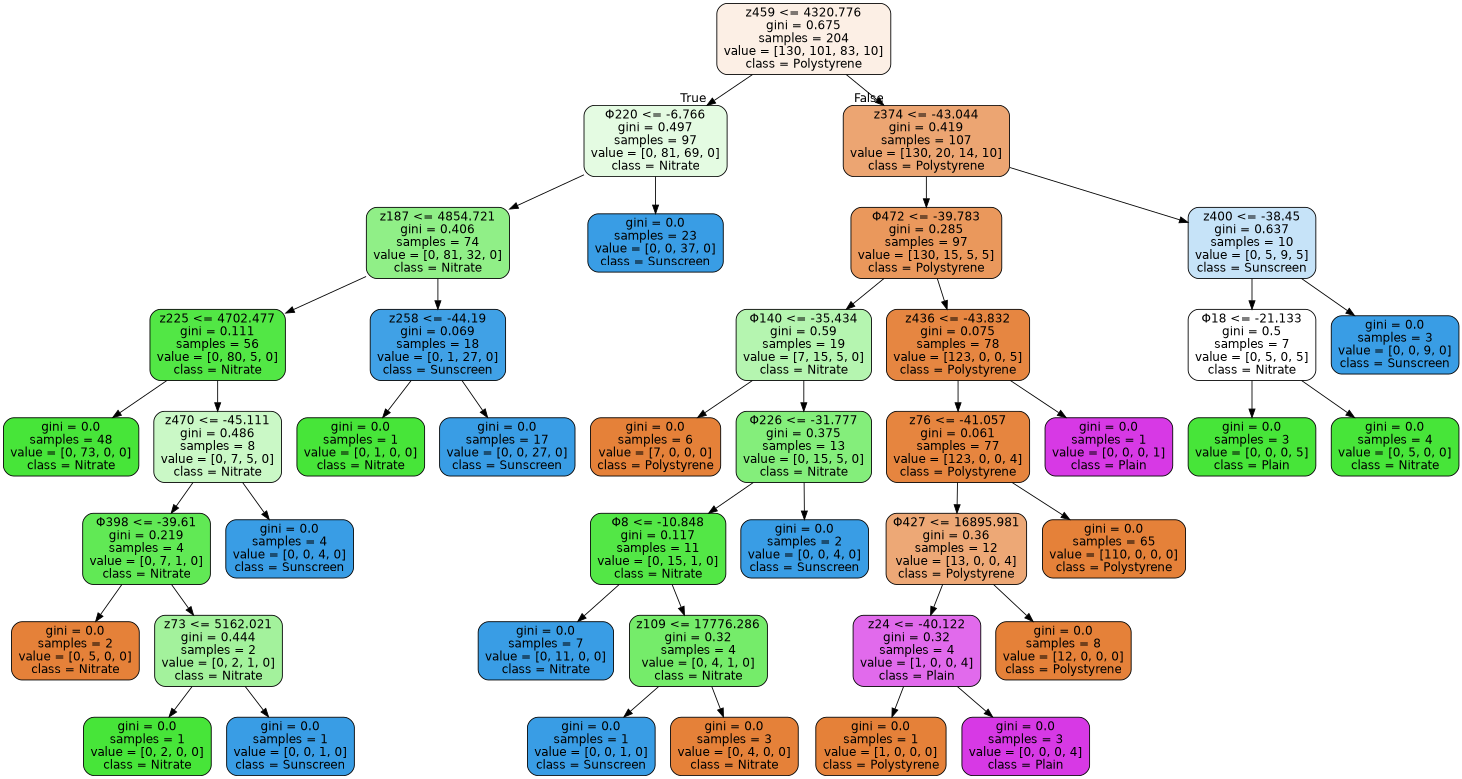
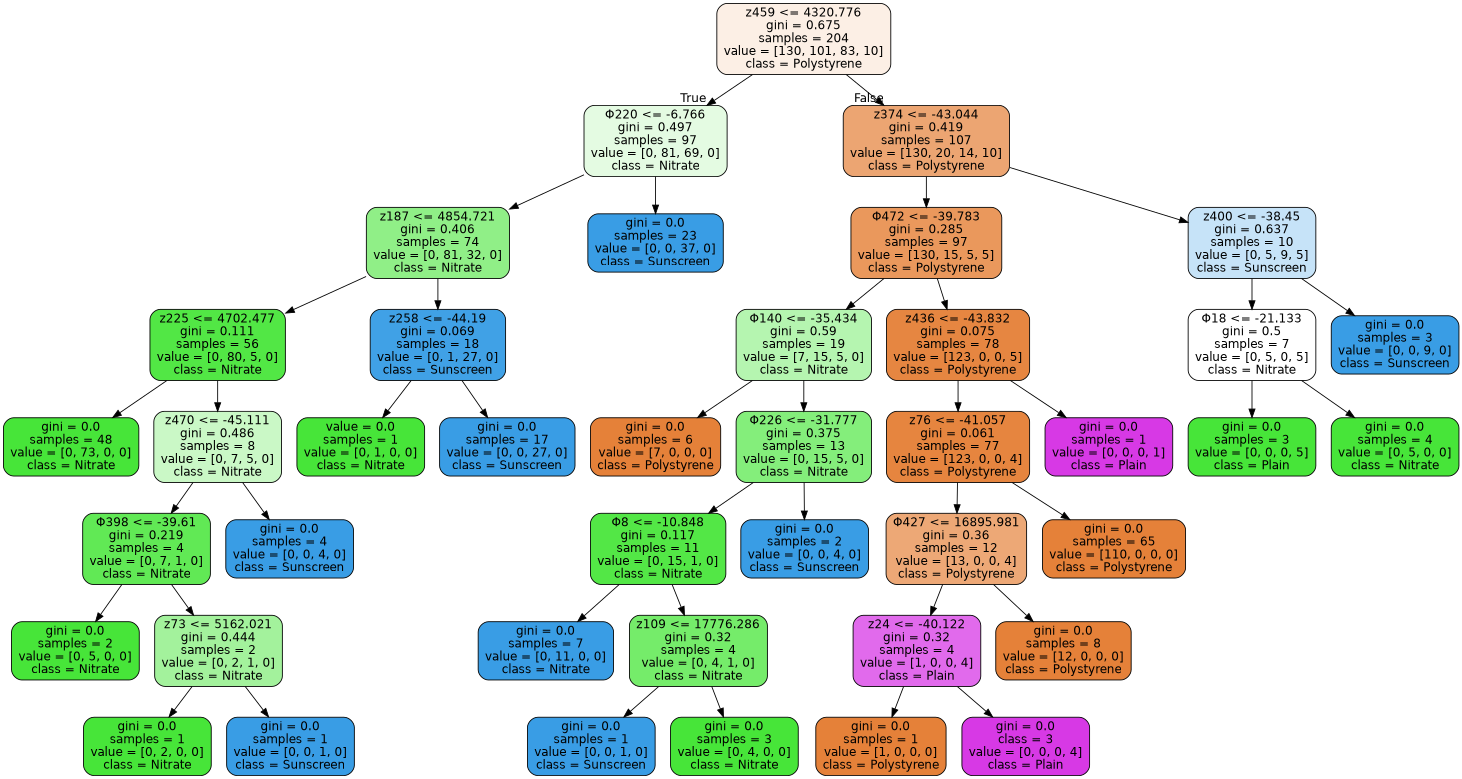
(361, 447) -> (361, 447)
(75, 651) -> (75, 651)
(734, 746) -> (734, 746)
(1026, 746) -> (1026, 746)
